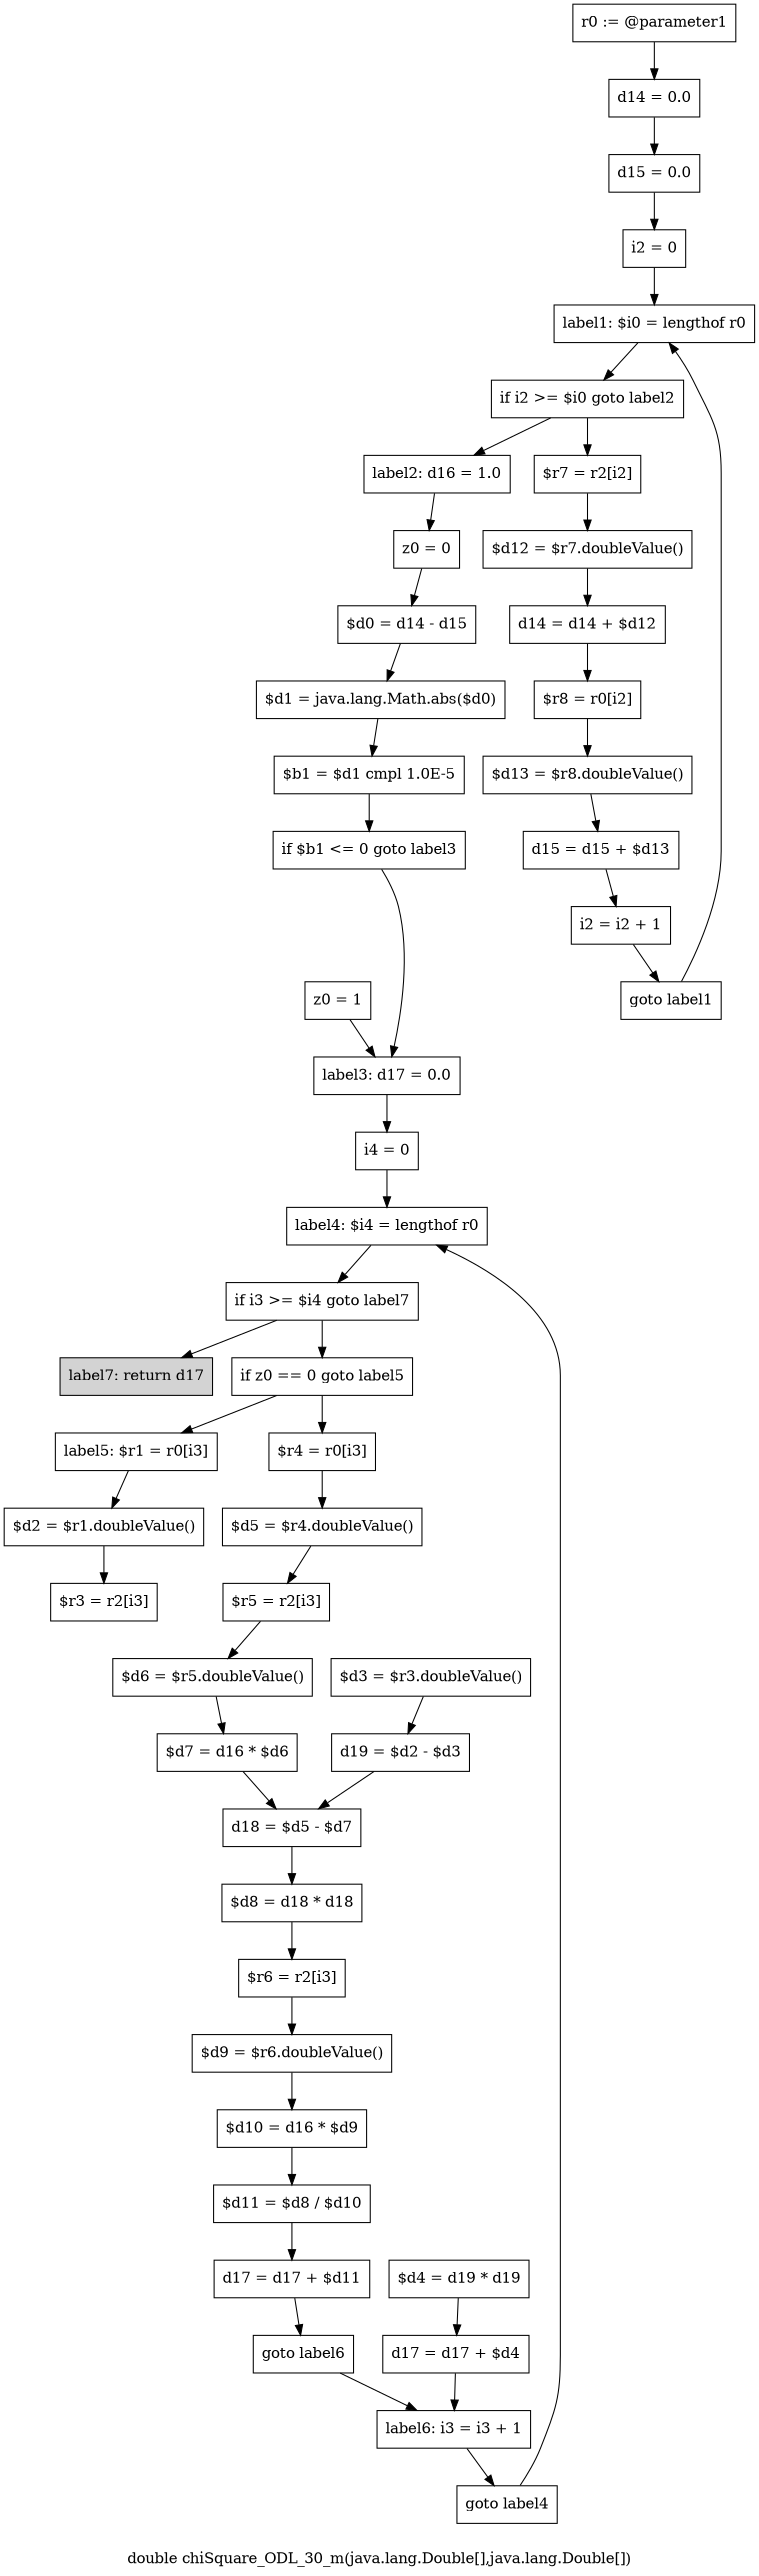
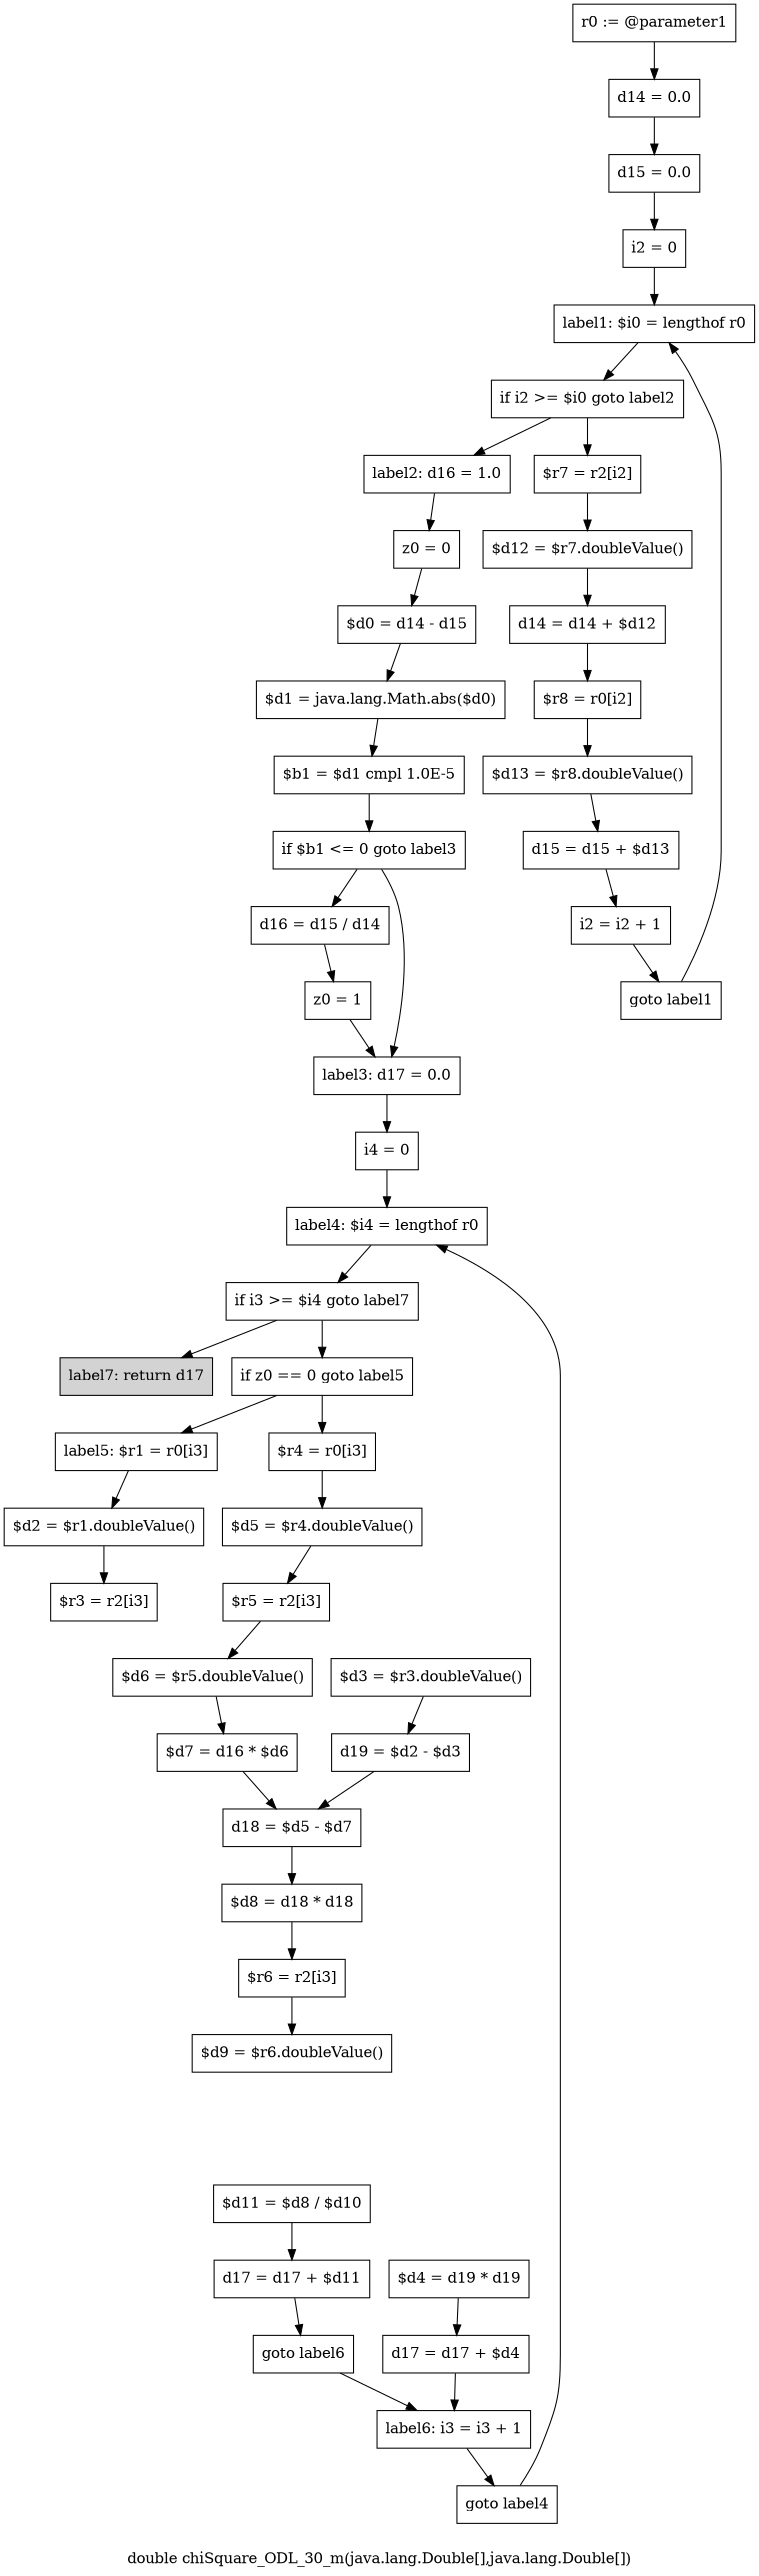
none -> (320, 925)
(292, 2129) -> none
